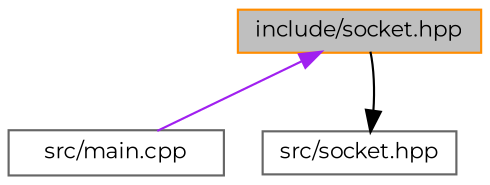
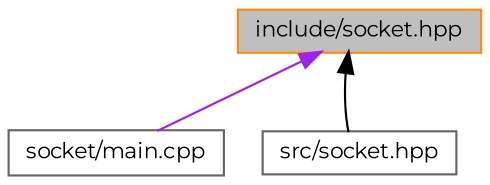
(374, 81) -> (345, 103)
(116, 153) -> (116, 153)
